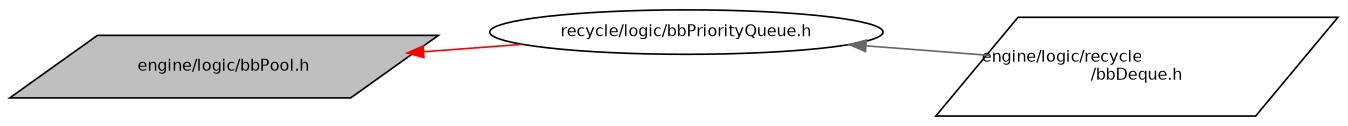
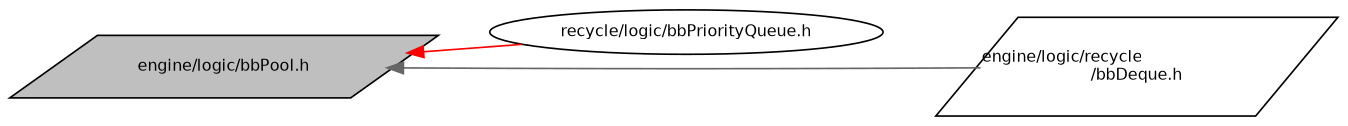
(928, 51) -> (692, 69)
